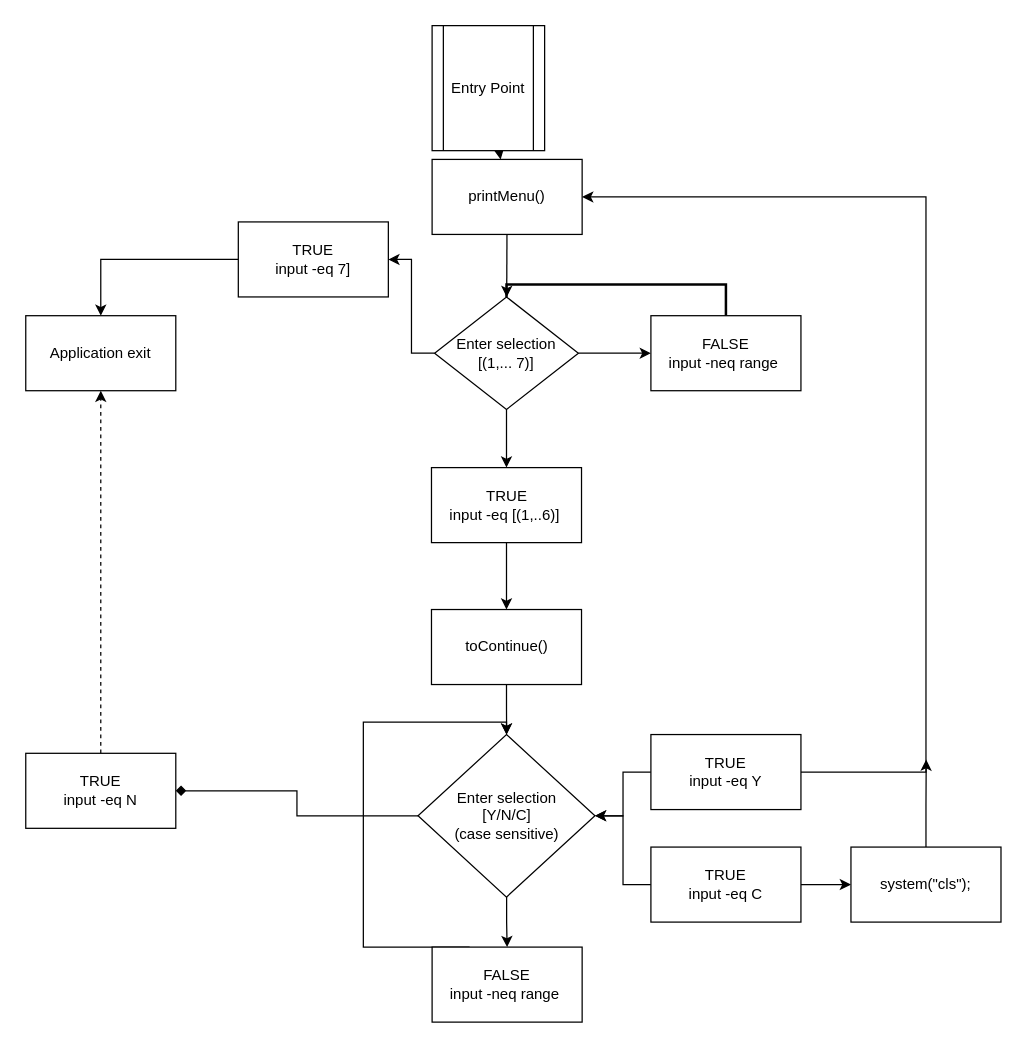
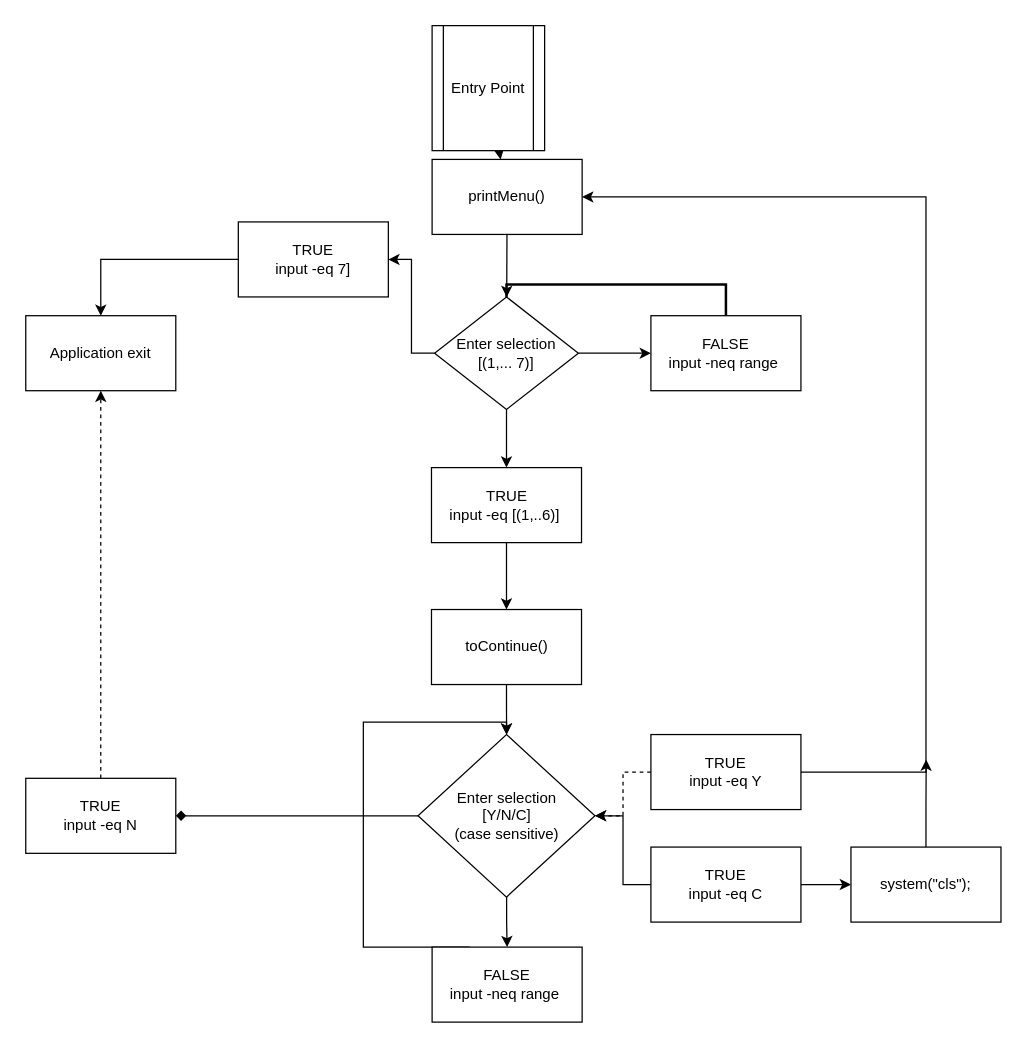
(623, 780) -> (623, 780)
(101, 791) -> (101, 816)
